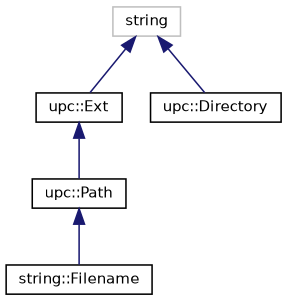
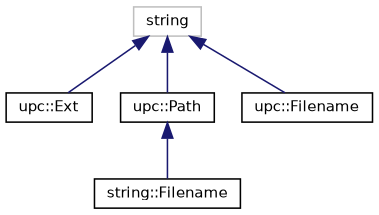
(216, 108) -> (307, 108)
(79, 159) -> (167, 73)
